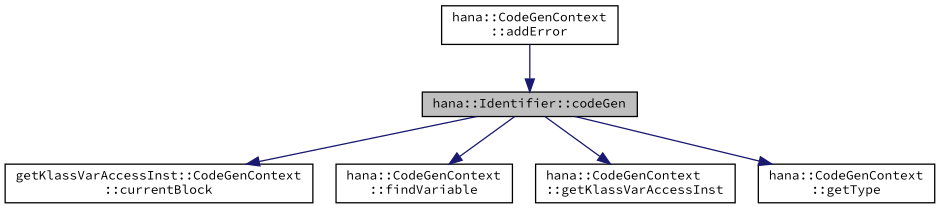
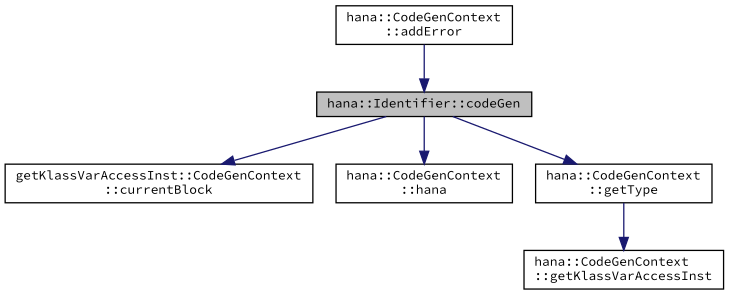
(572, 137) -> (624, 220)
(424, 183) -> (424, 183)
